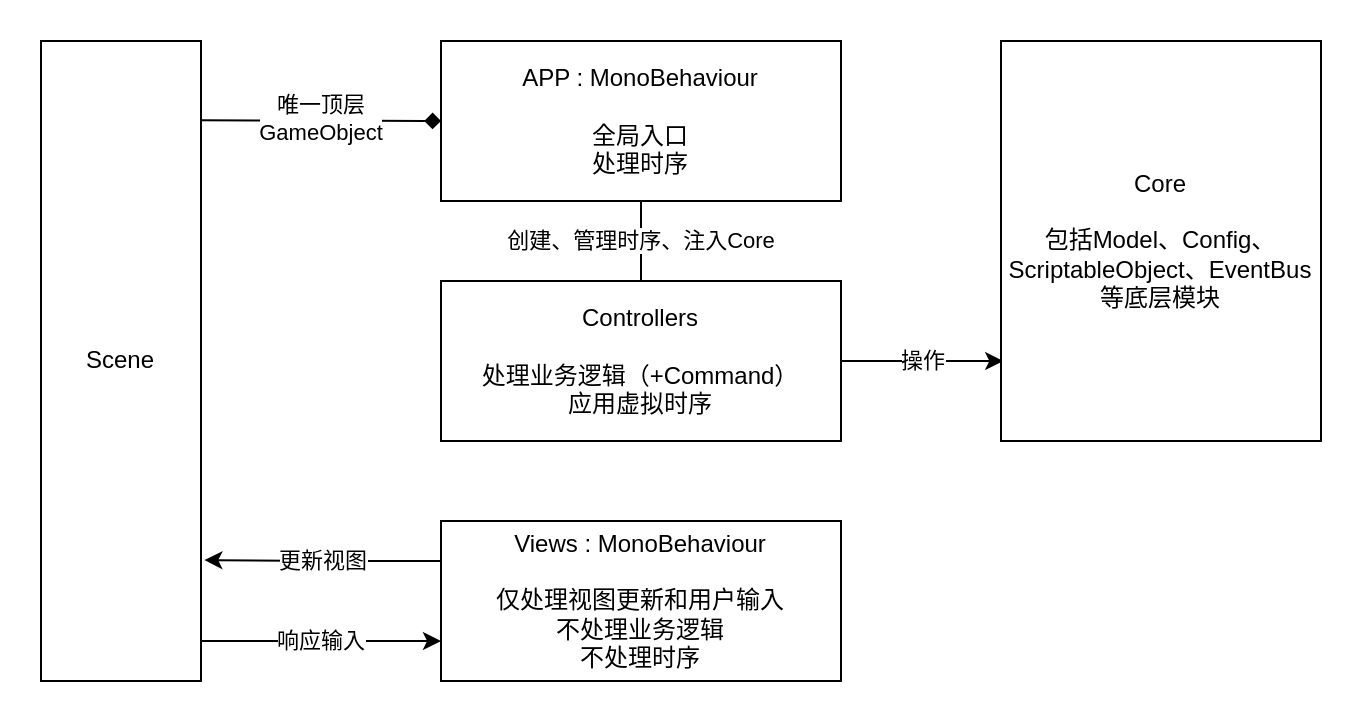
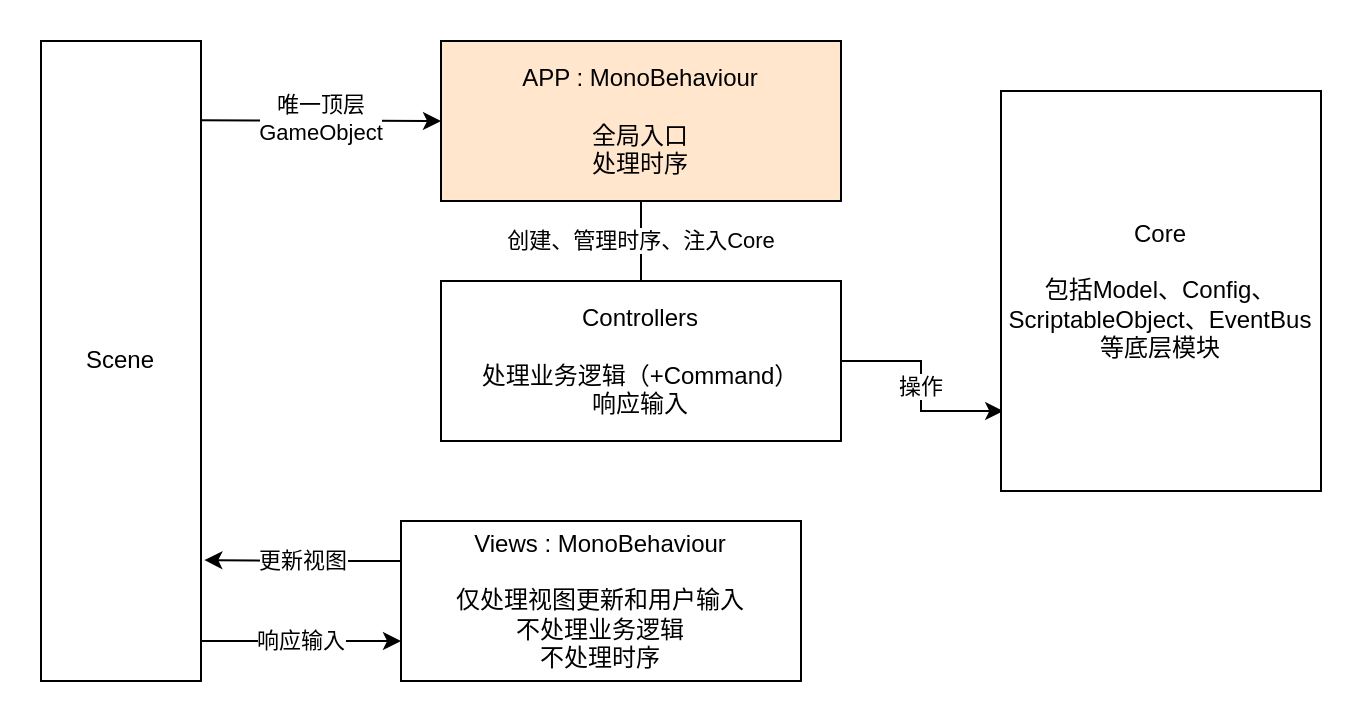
(424, 121) -> (425, 121)
(641, 121) -> (641, 121)
(1161, 241) -> (1161, 291)
(641, 361) -> (641, 361)
(641, 601) -> (601, 601)
